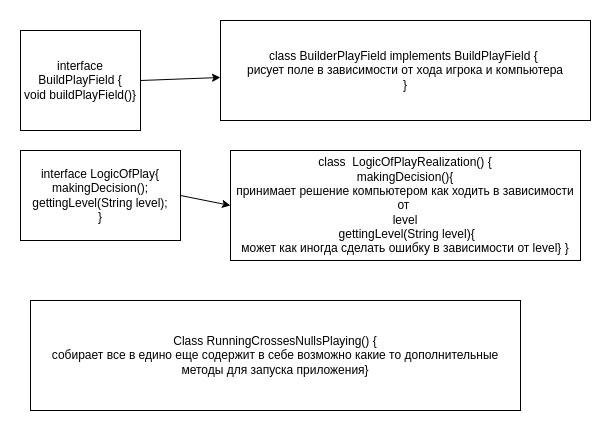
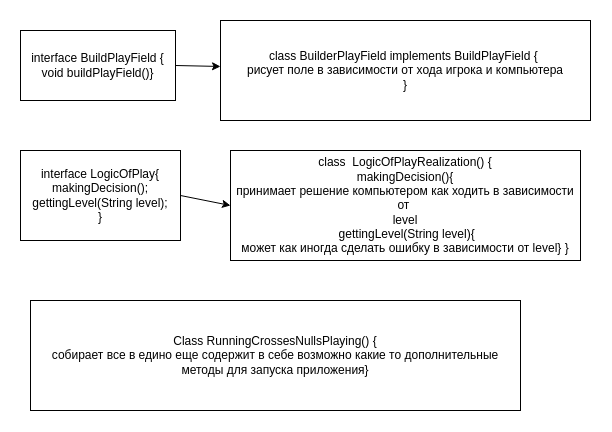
(81, 81) -> (98, 66)
